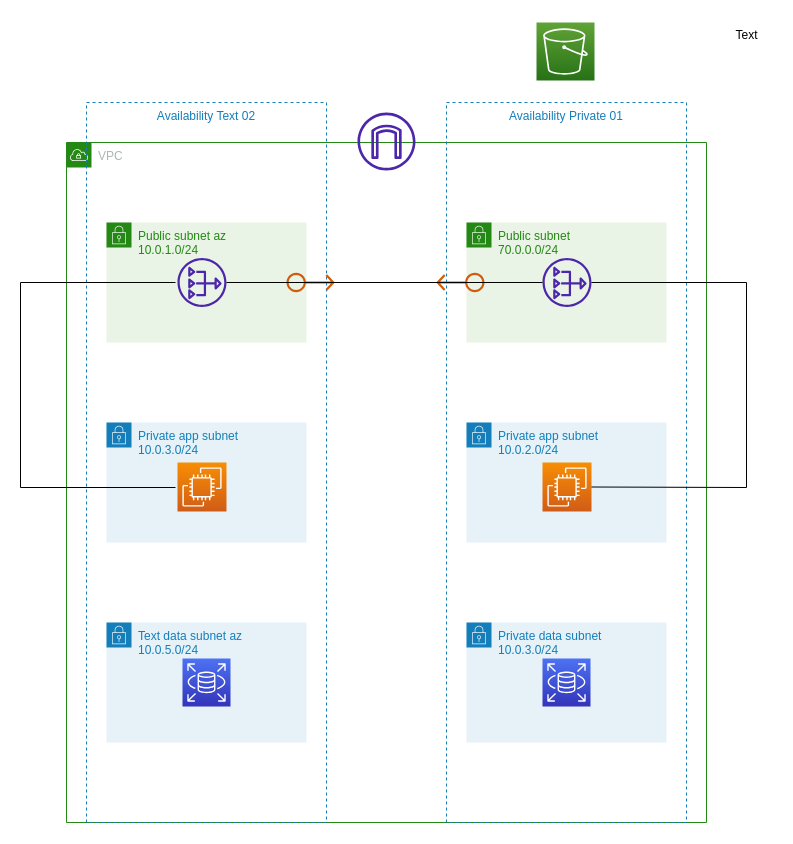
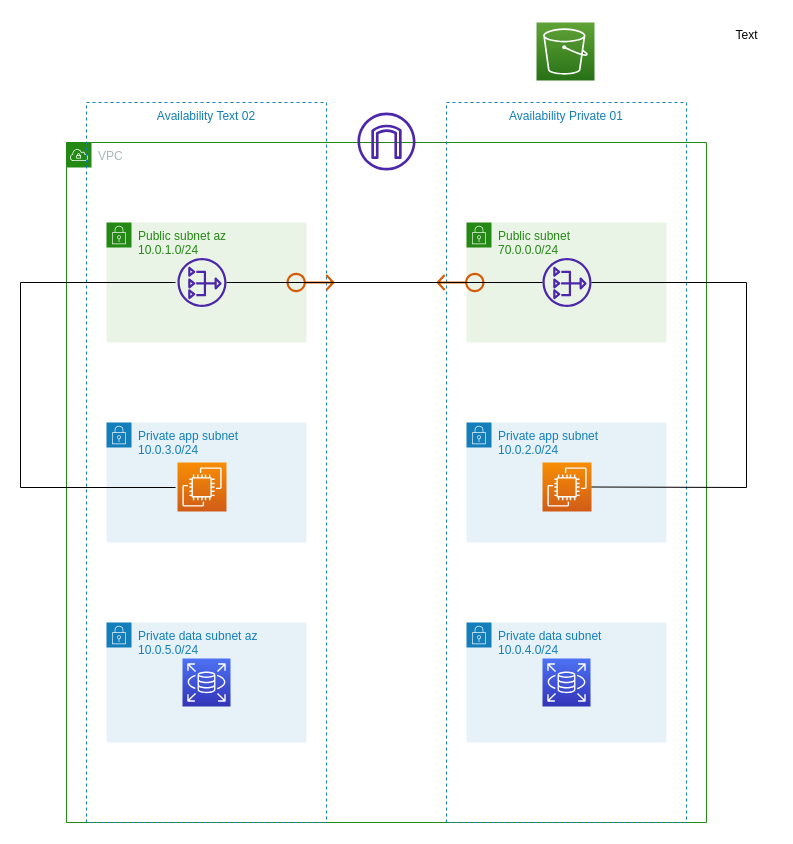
(198, 644) -> (206, 644)
(558, 644) -> (558, 644)
